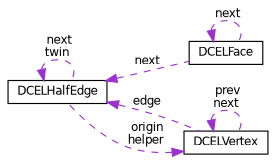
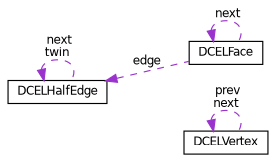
(145, 62) -> (145, 62)
(160, 116) -> none
(114, 141) -> none
